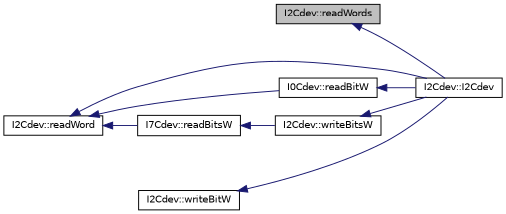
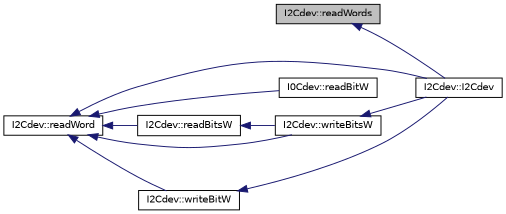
(401, 88) -> none
(189, 126) -> (189, 126)
none -> (195, 147)
none -> (121, 167)
